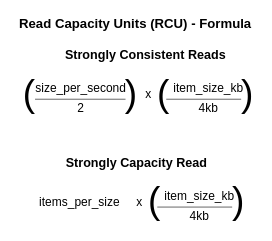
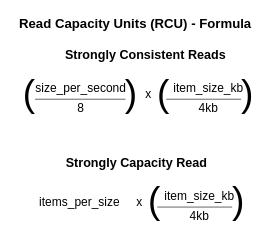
(81, 108) -> (81, 108)
